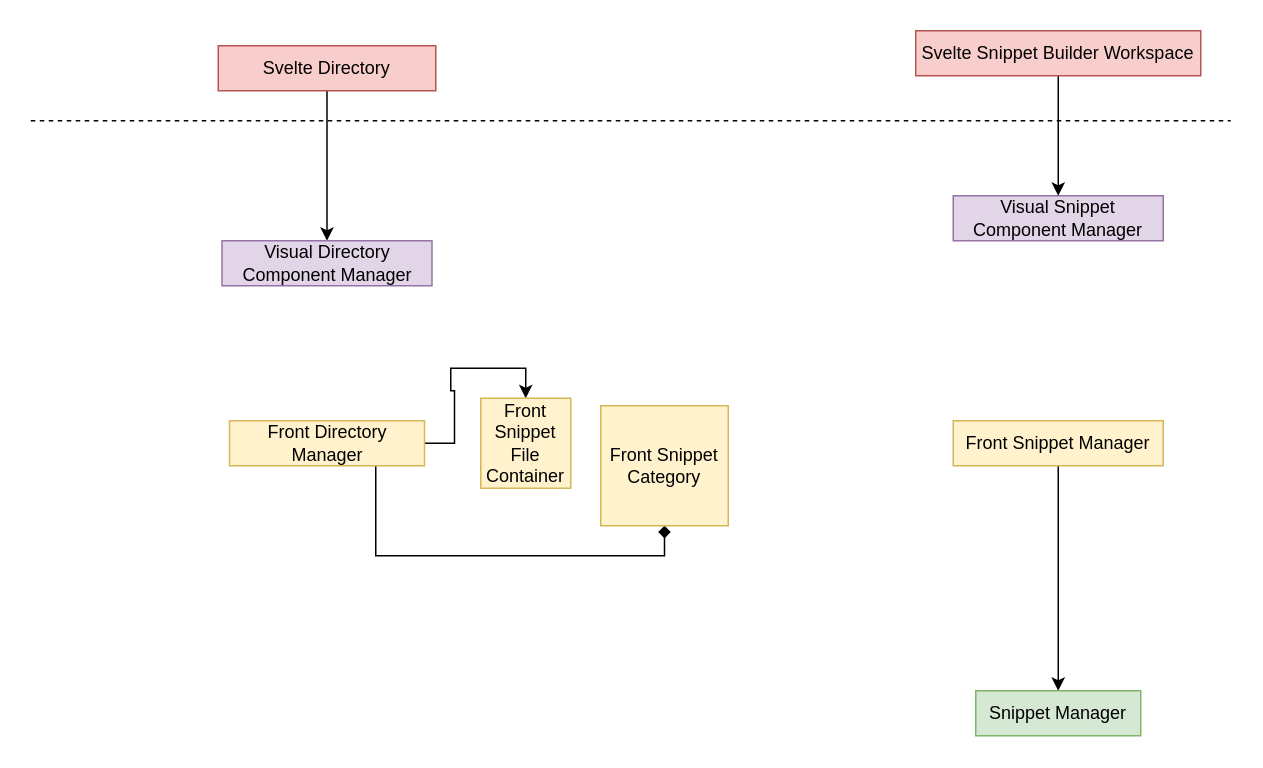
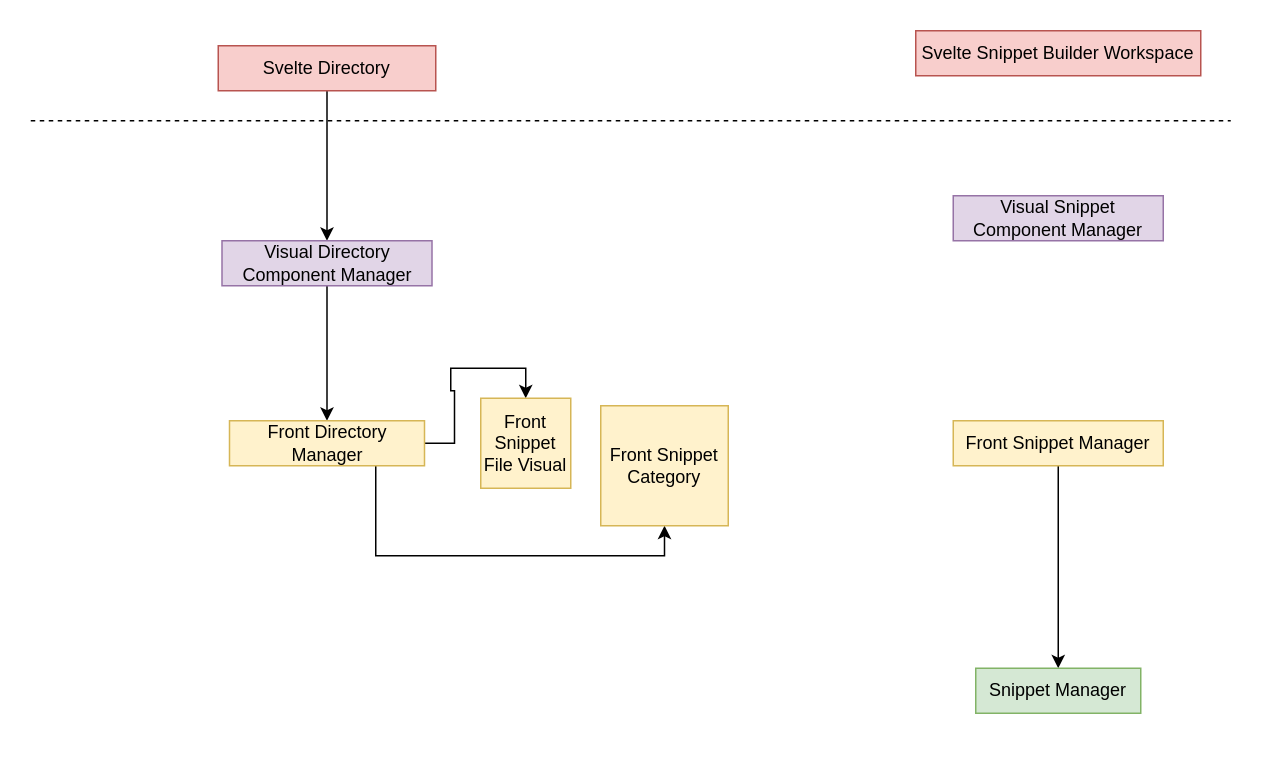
(1058, 131) -> none
none -> (327, 348)
(526, 443) -> (526, 443)
(665, 538) -> (665, 537)
(1058, 713) -> (1058, 691)
